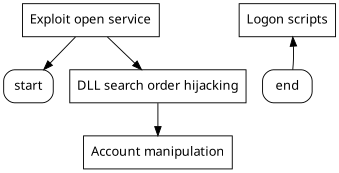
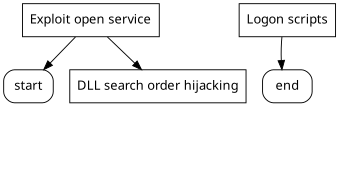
(293, 58) -> (281, 49)
(158, 152) -> none
